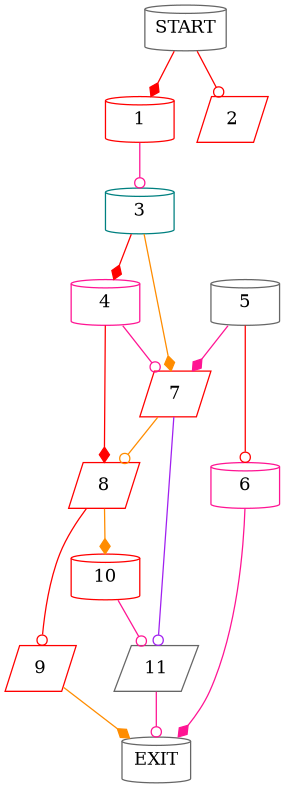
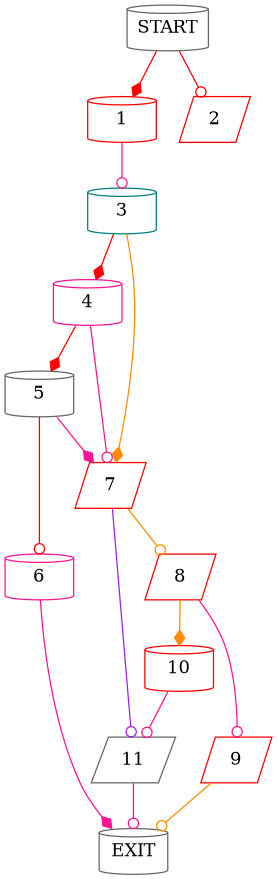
(105, 386) -> (67, 342)
(55, 568) -> (229, 660)
(90, 708) -> (188, 803)
